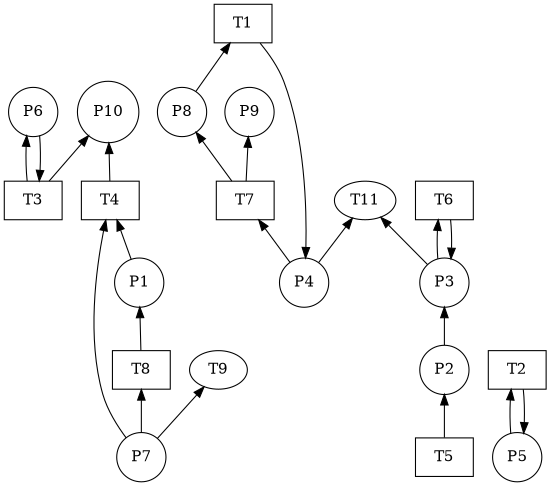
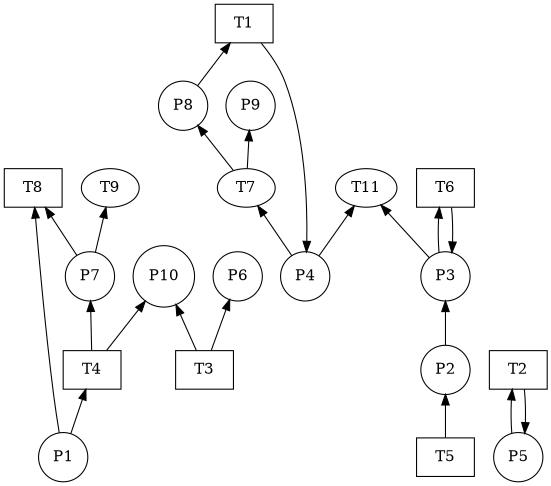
(40, 153) -> none
(245, 200) -> (246, 188)
(140, 334) -> (46, 326)
(94, 338) -> (91, 331)
